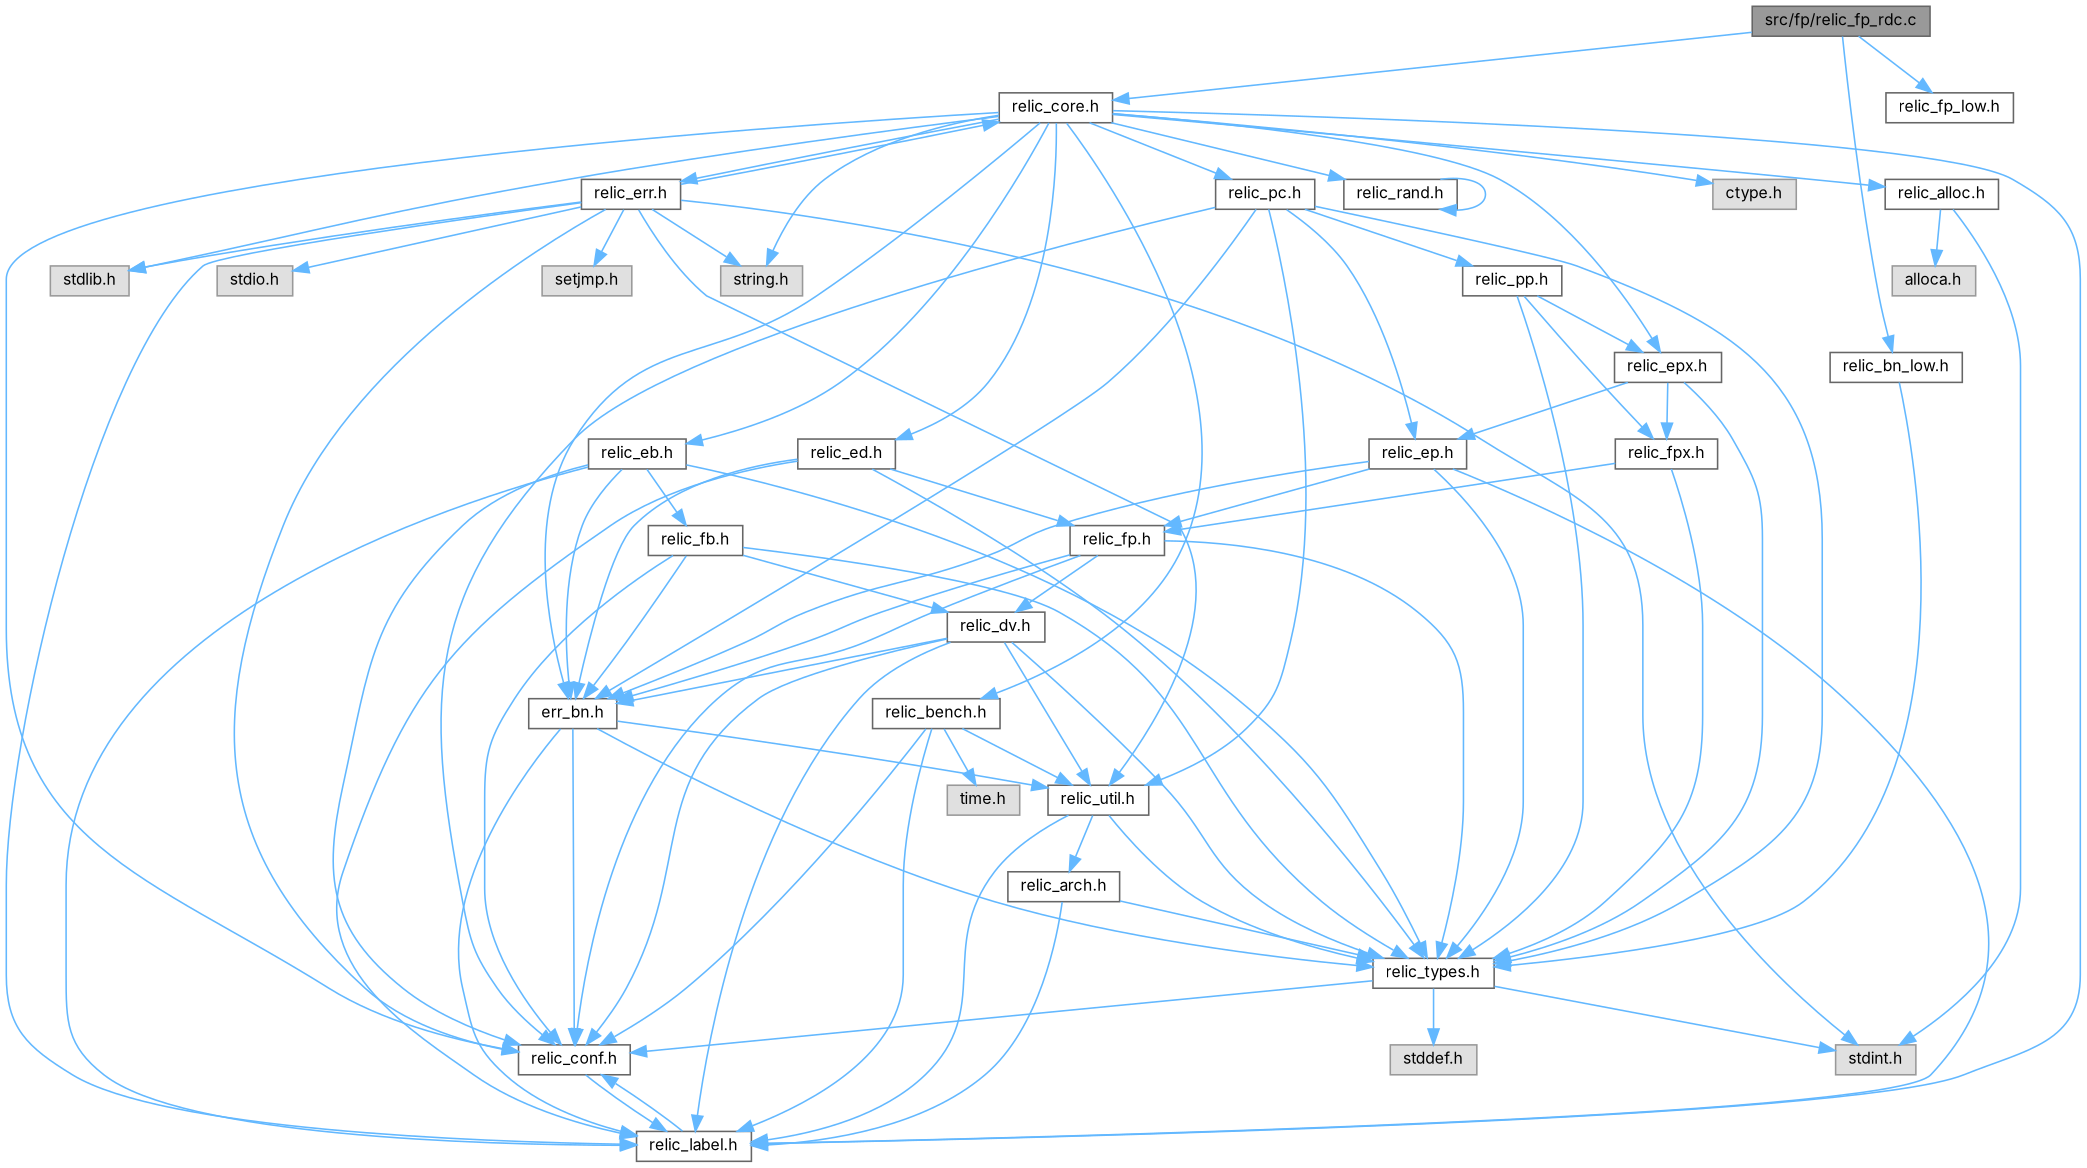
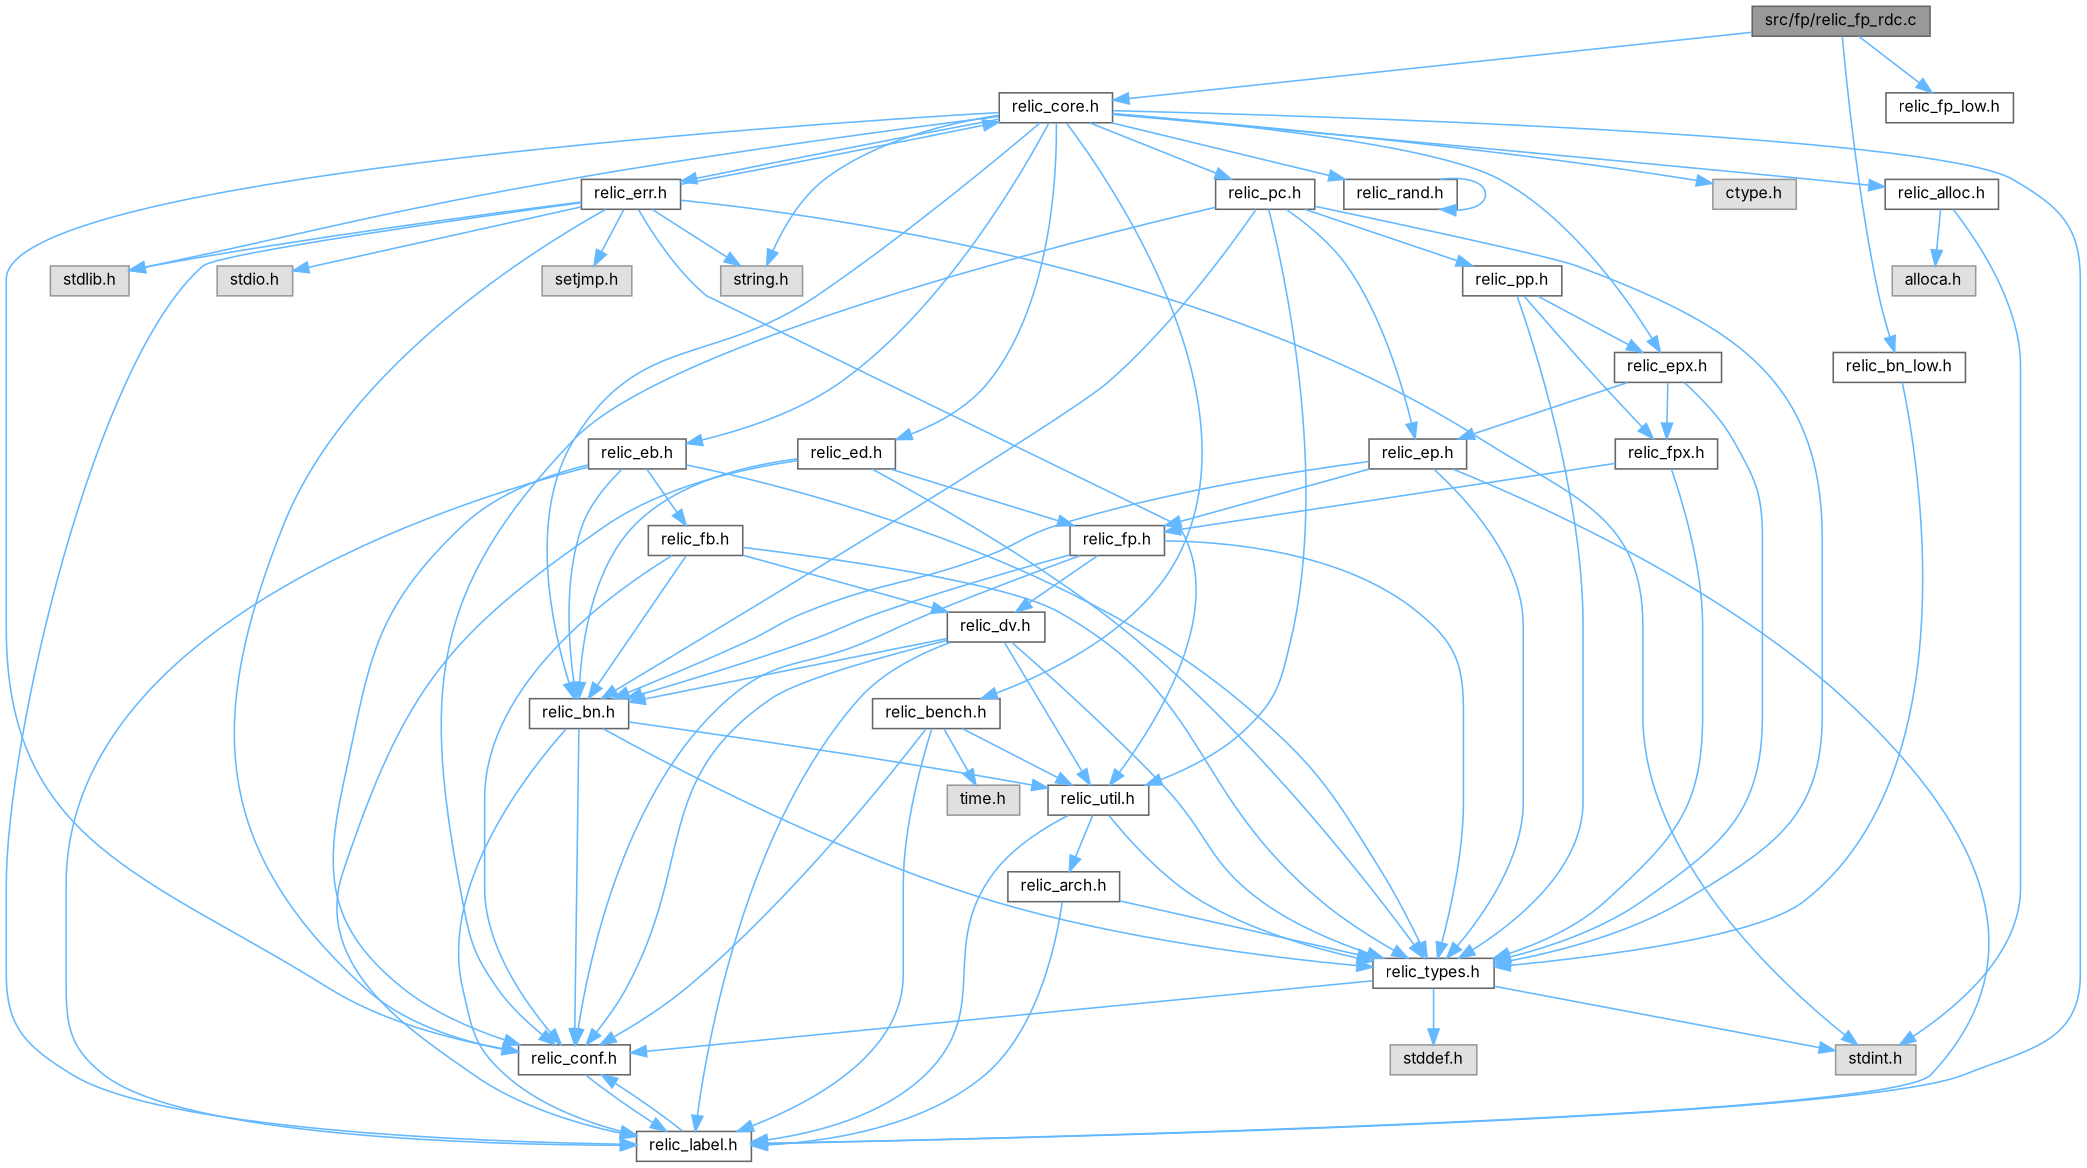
(573, 714) -> (579, 714)
